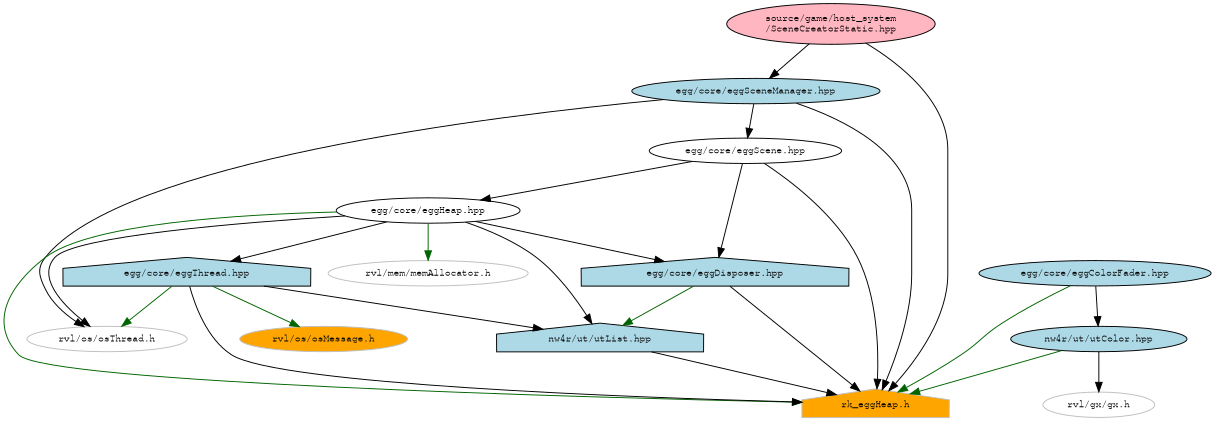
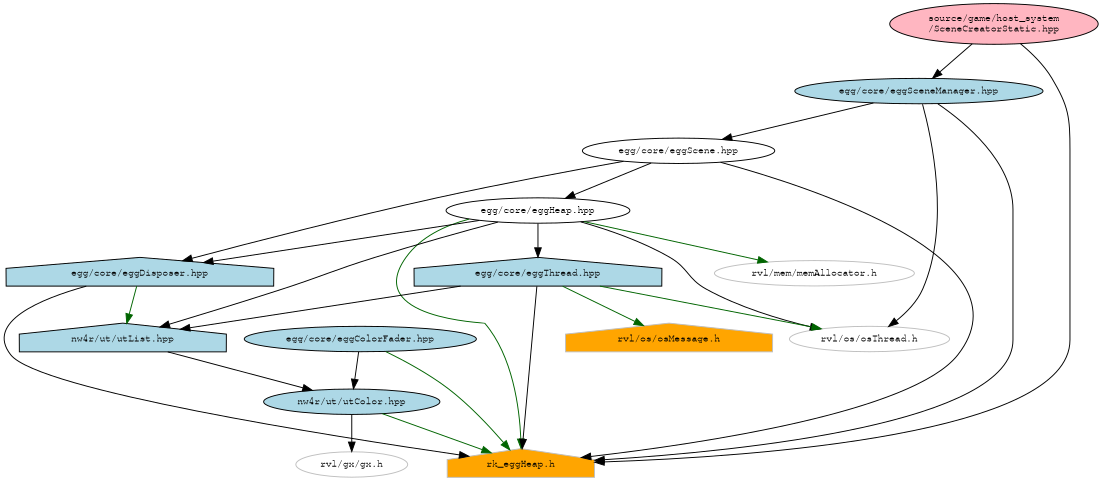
(324, 339) -> (669, 339)
(739, 372) -> (235, 370)
